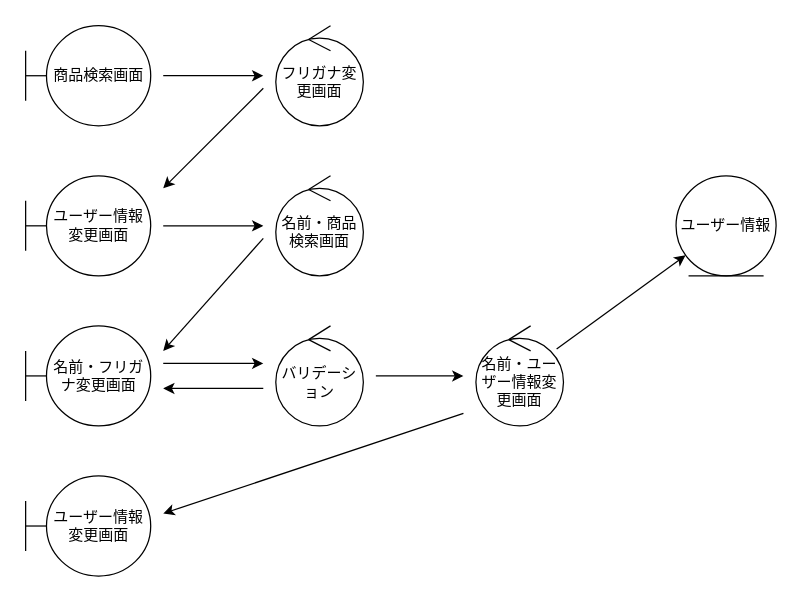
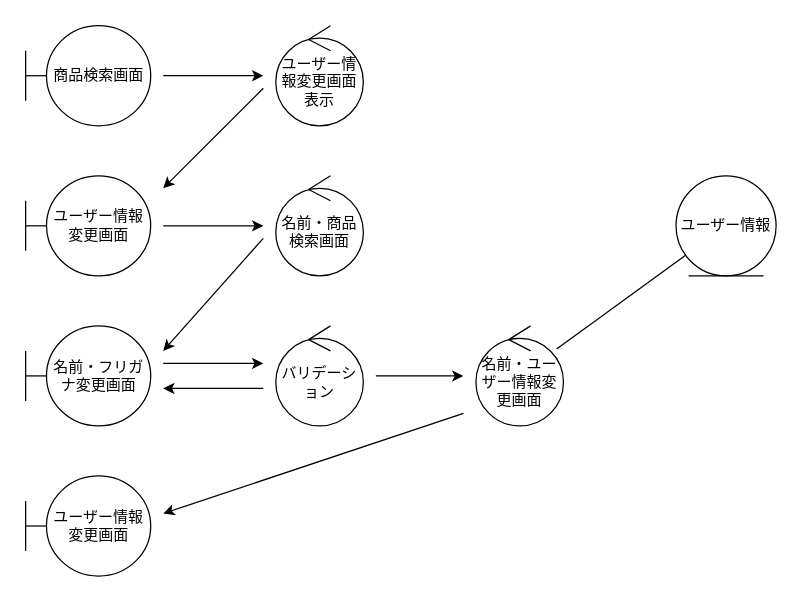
(319, 82) -> (319, 82)
(677, 261) -> (680, 259)
